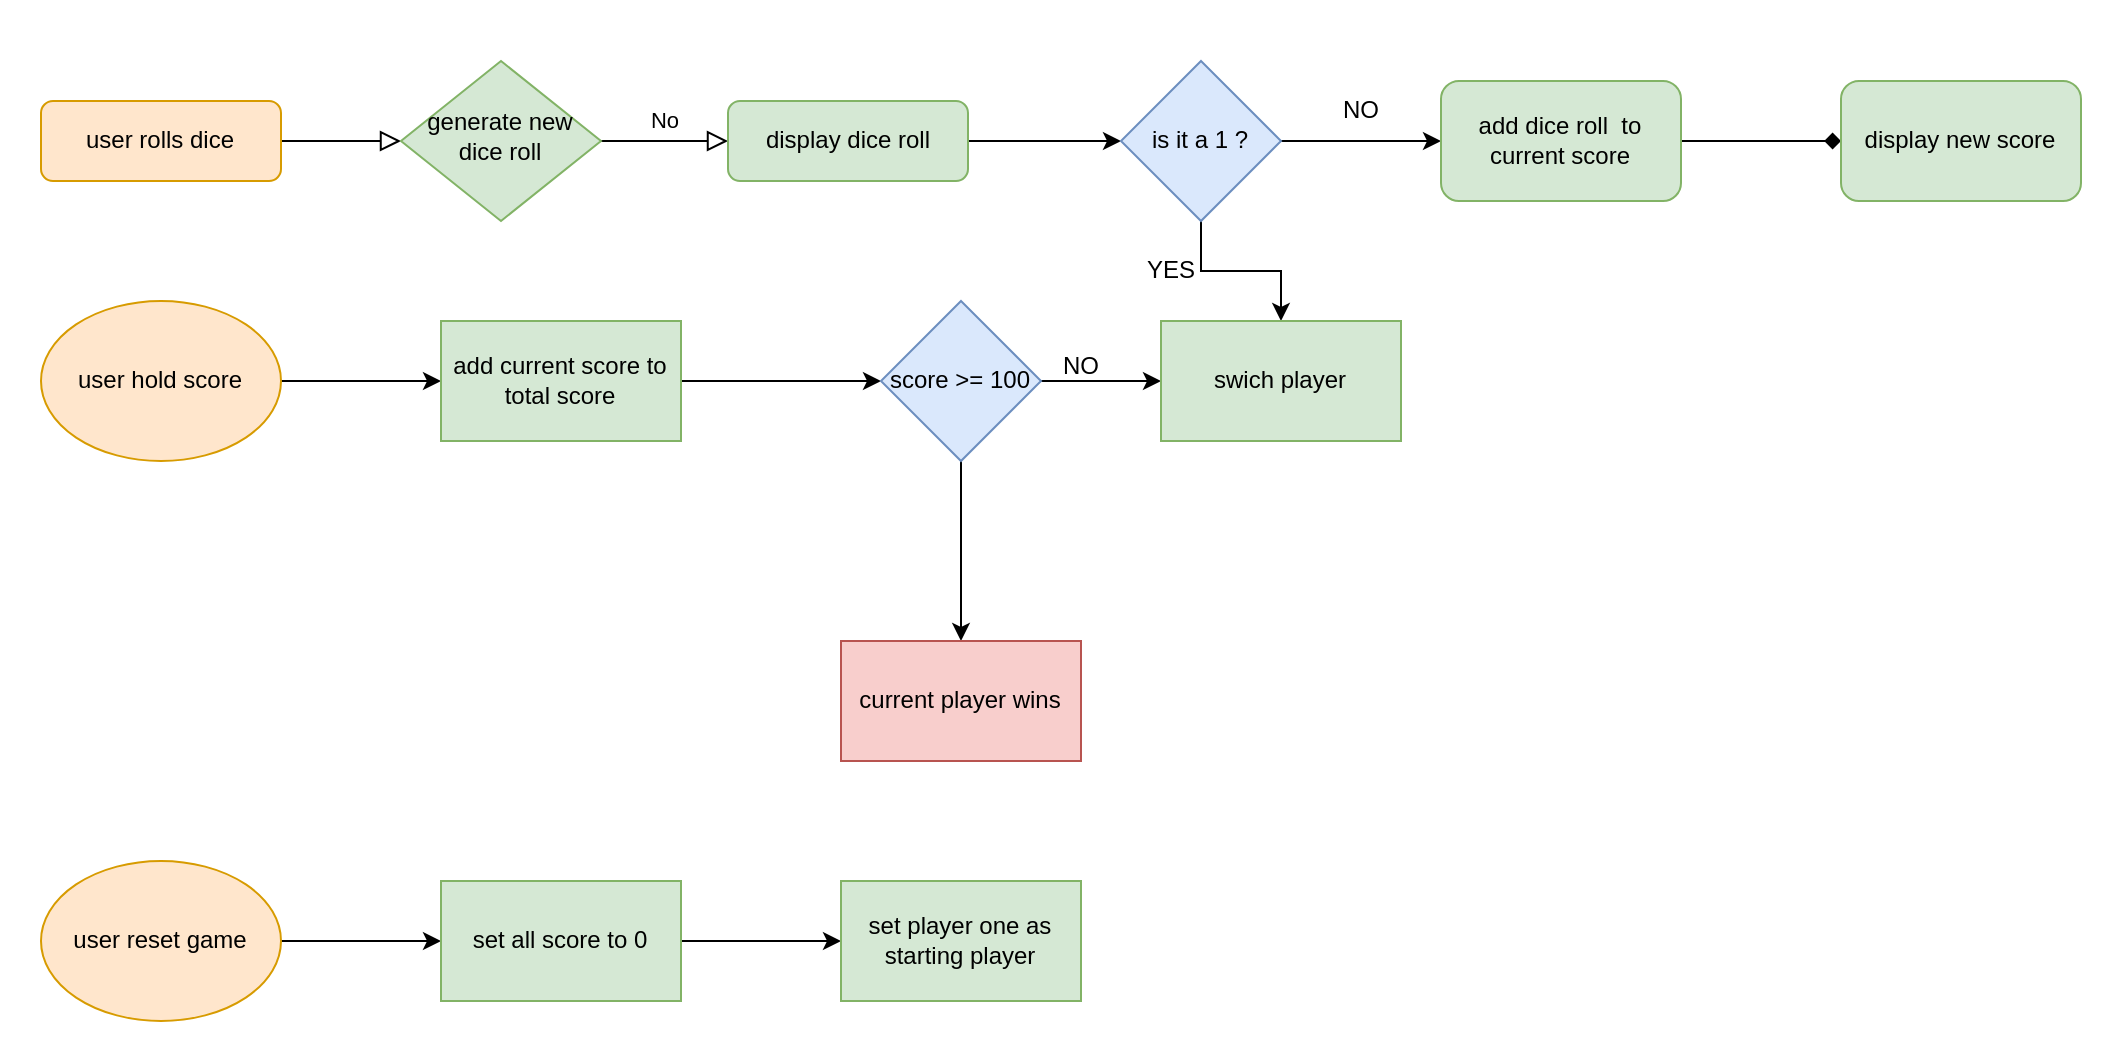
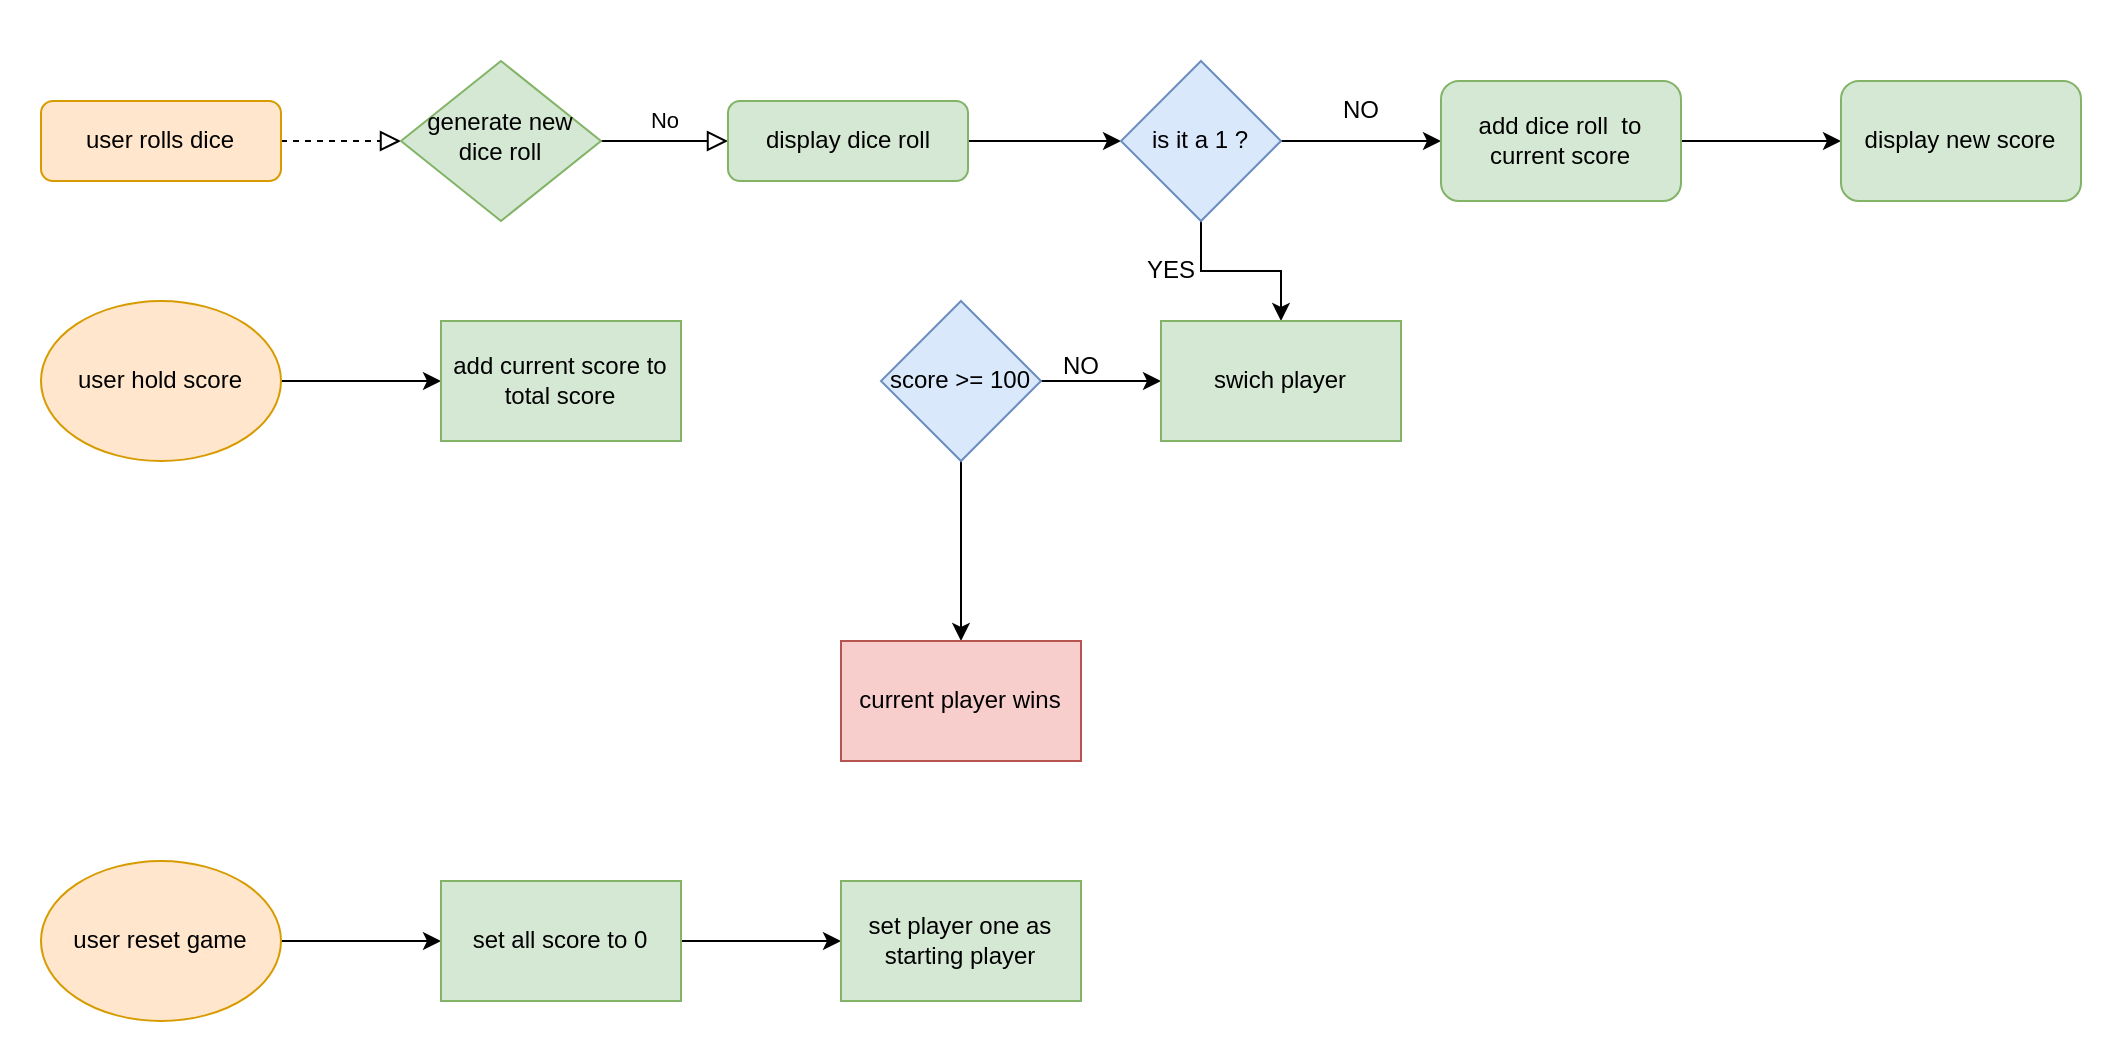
(330, 141) -> (330, 141)
(1824, 141) -> (1825, 141)
(774, 381) -> none
